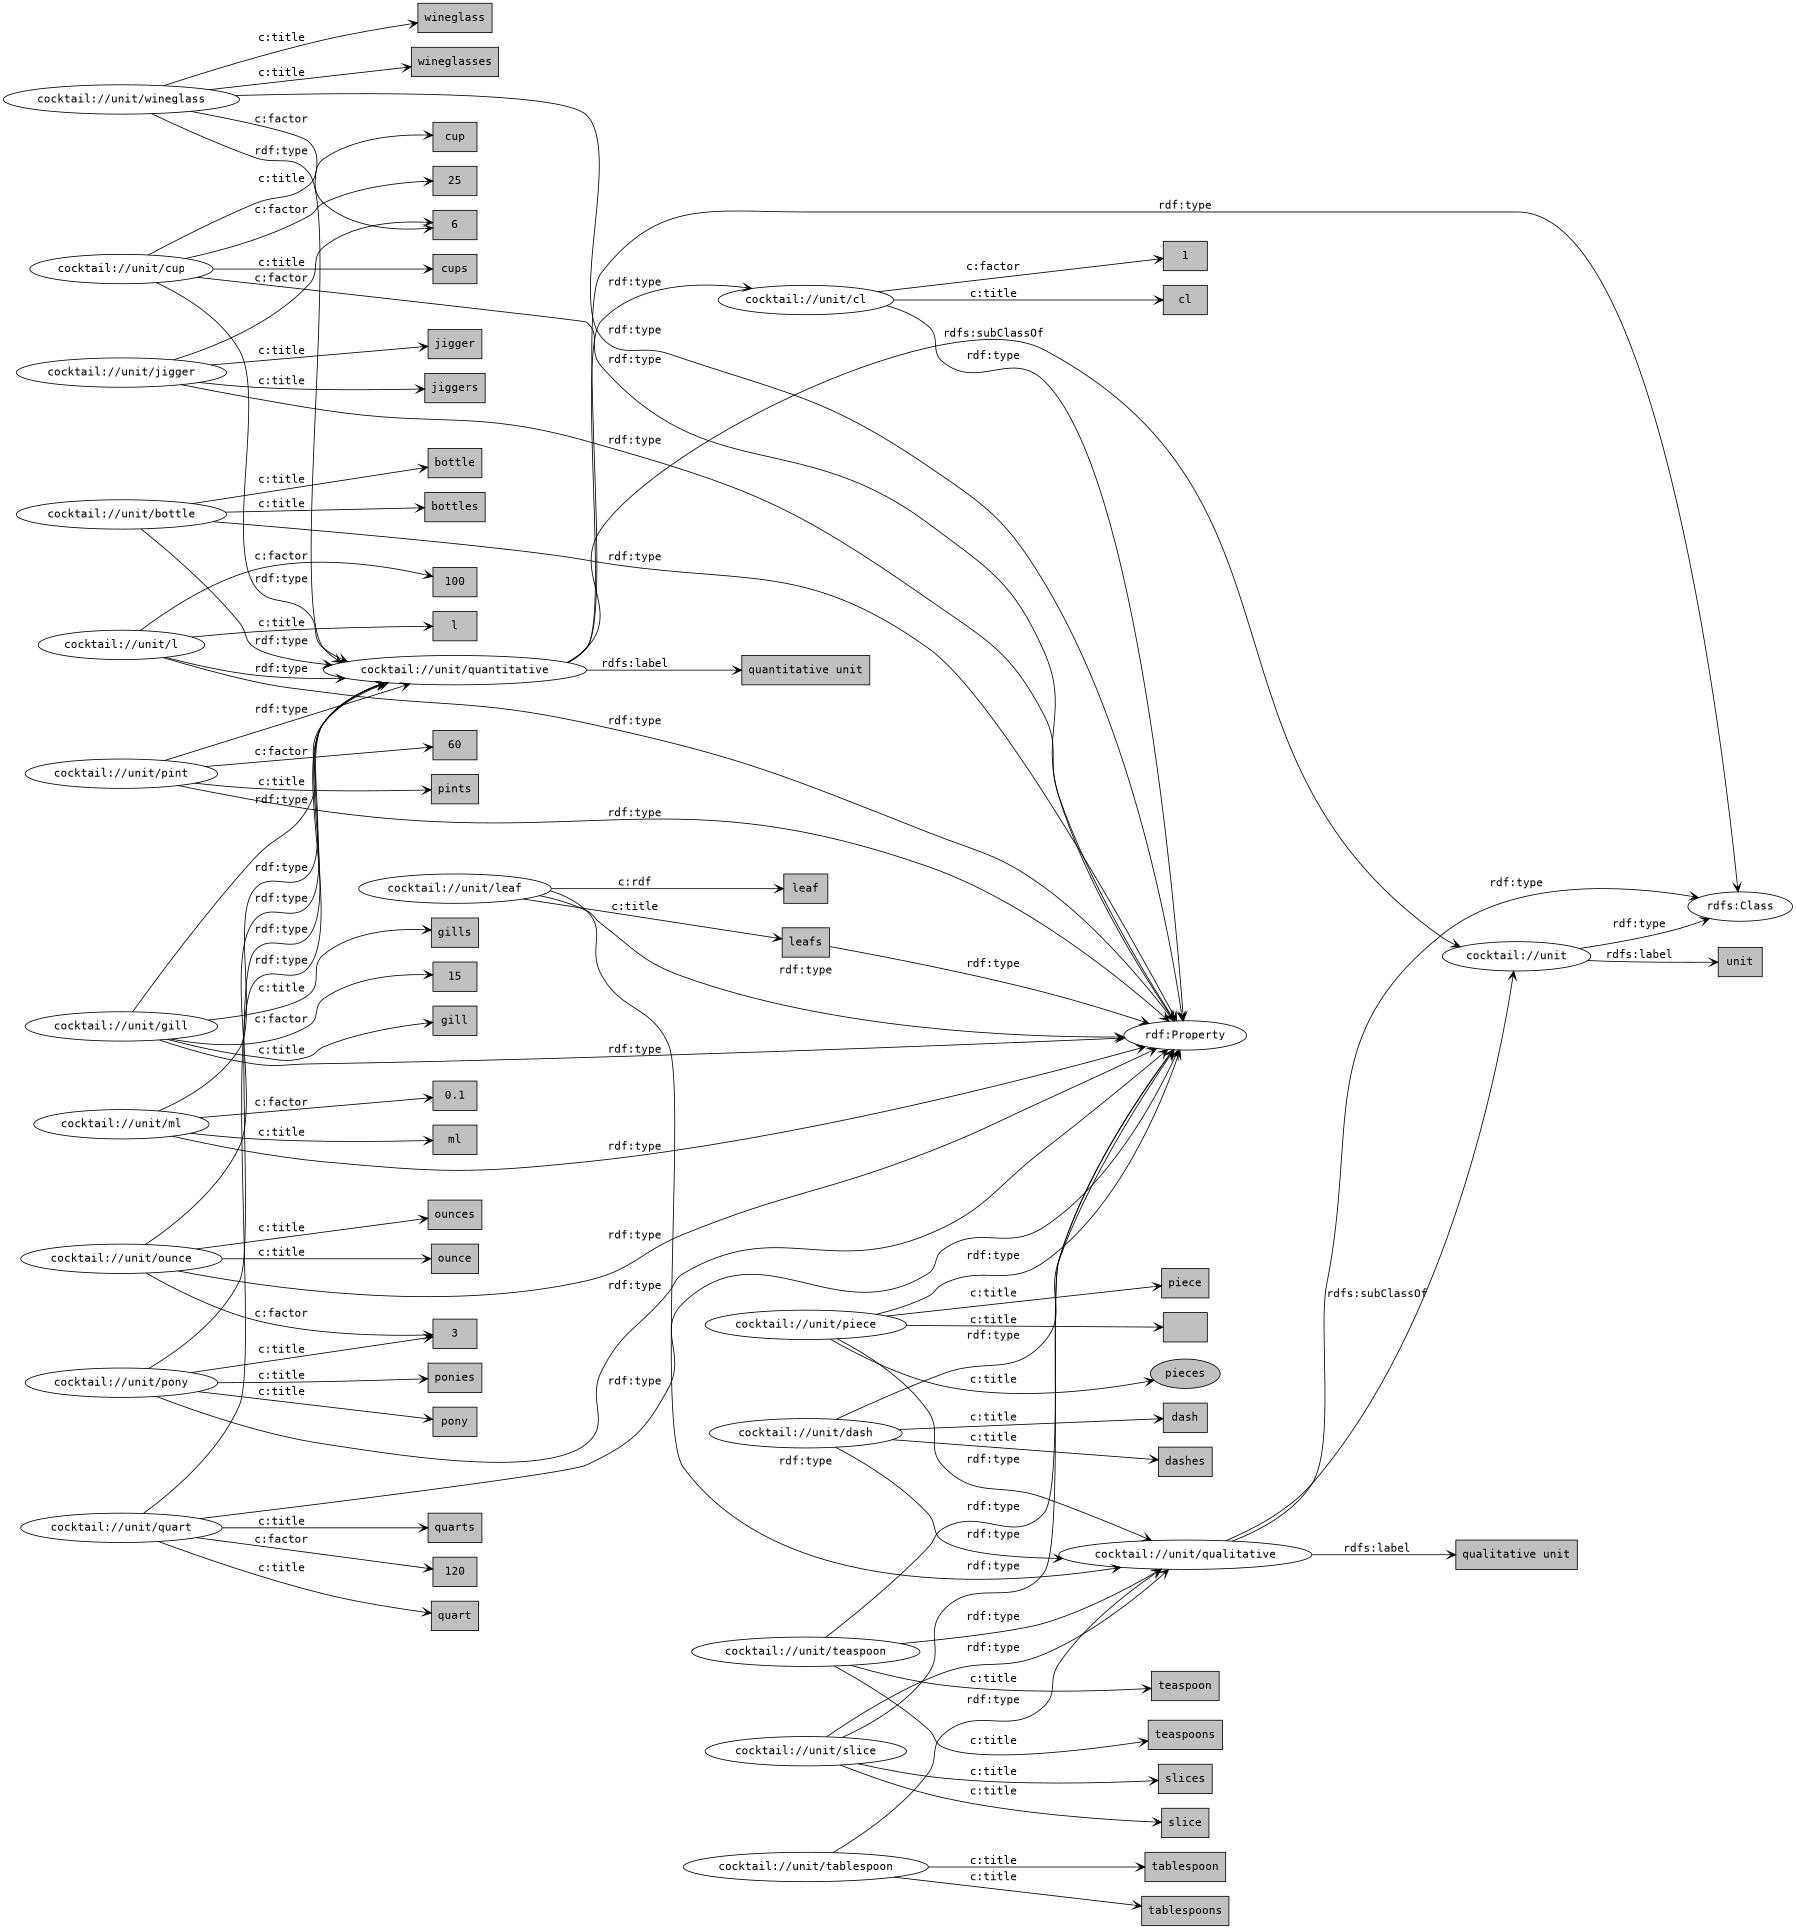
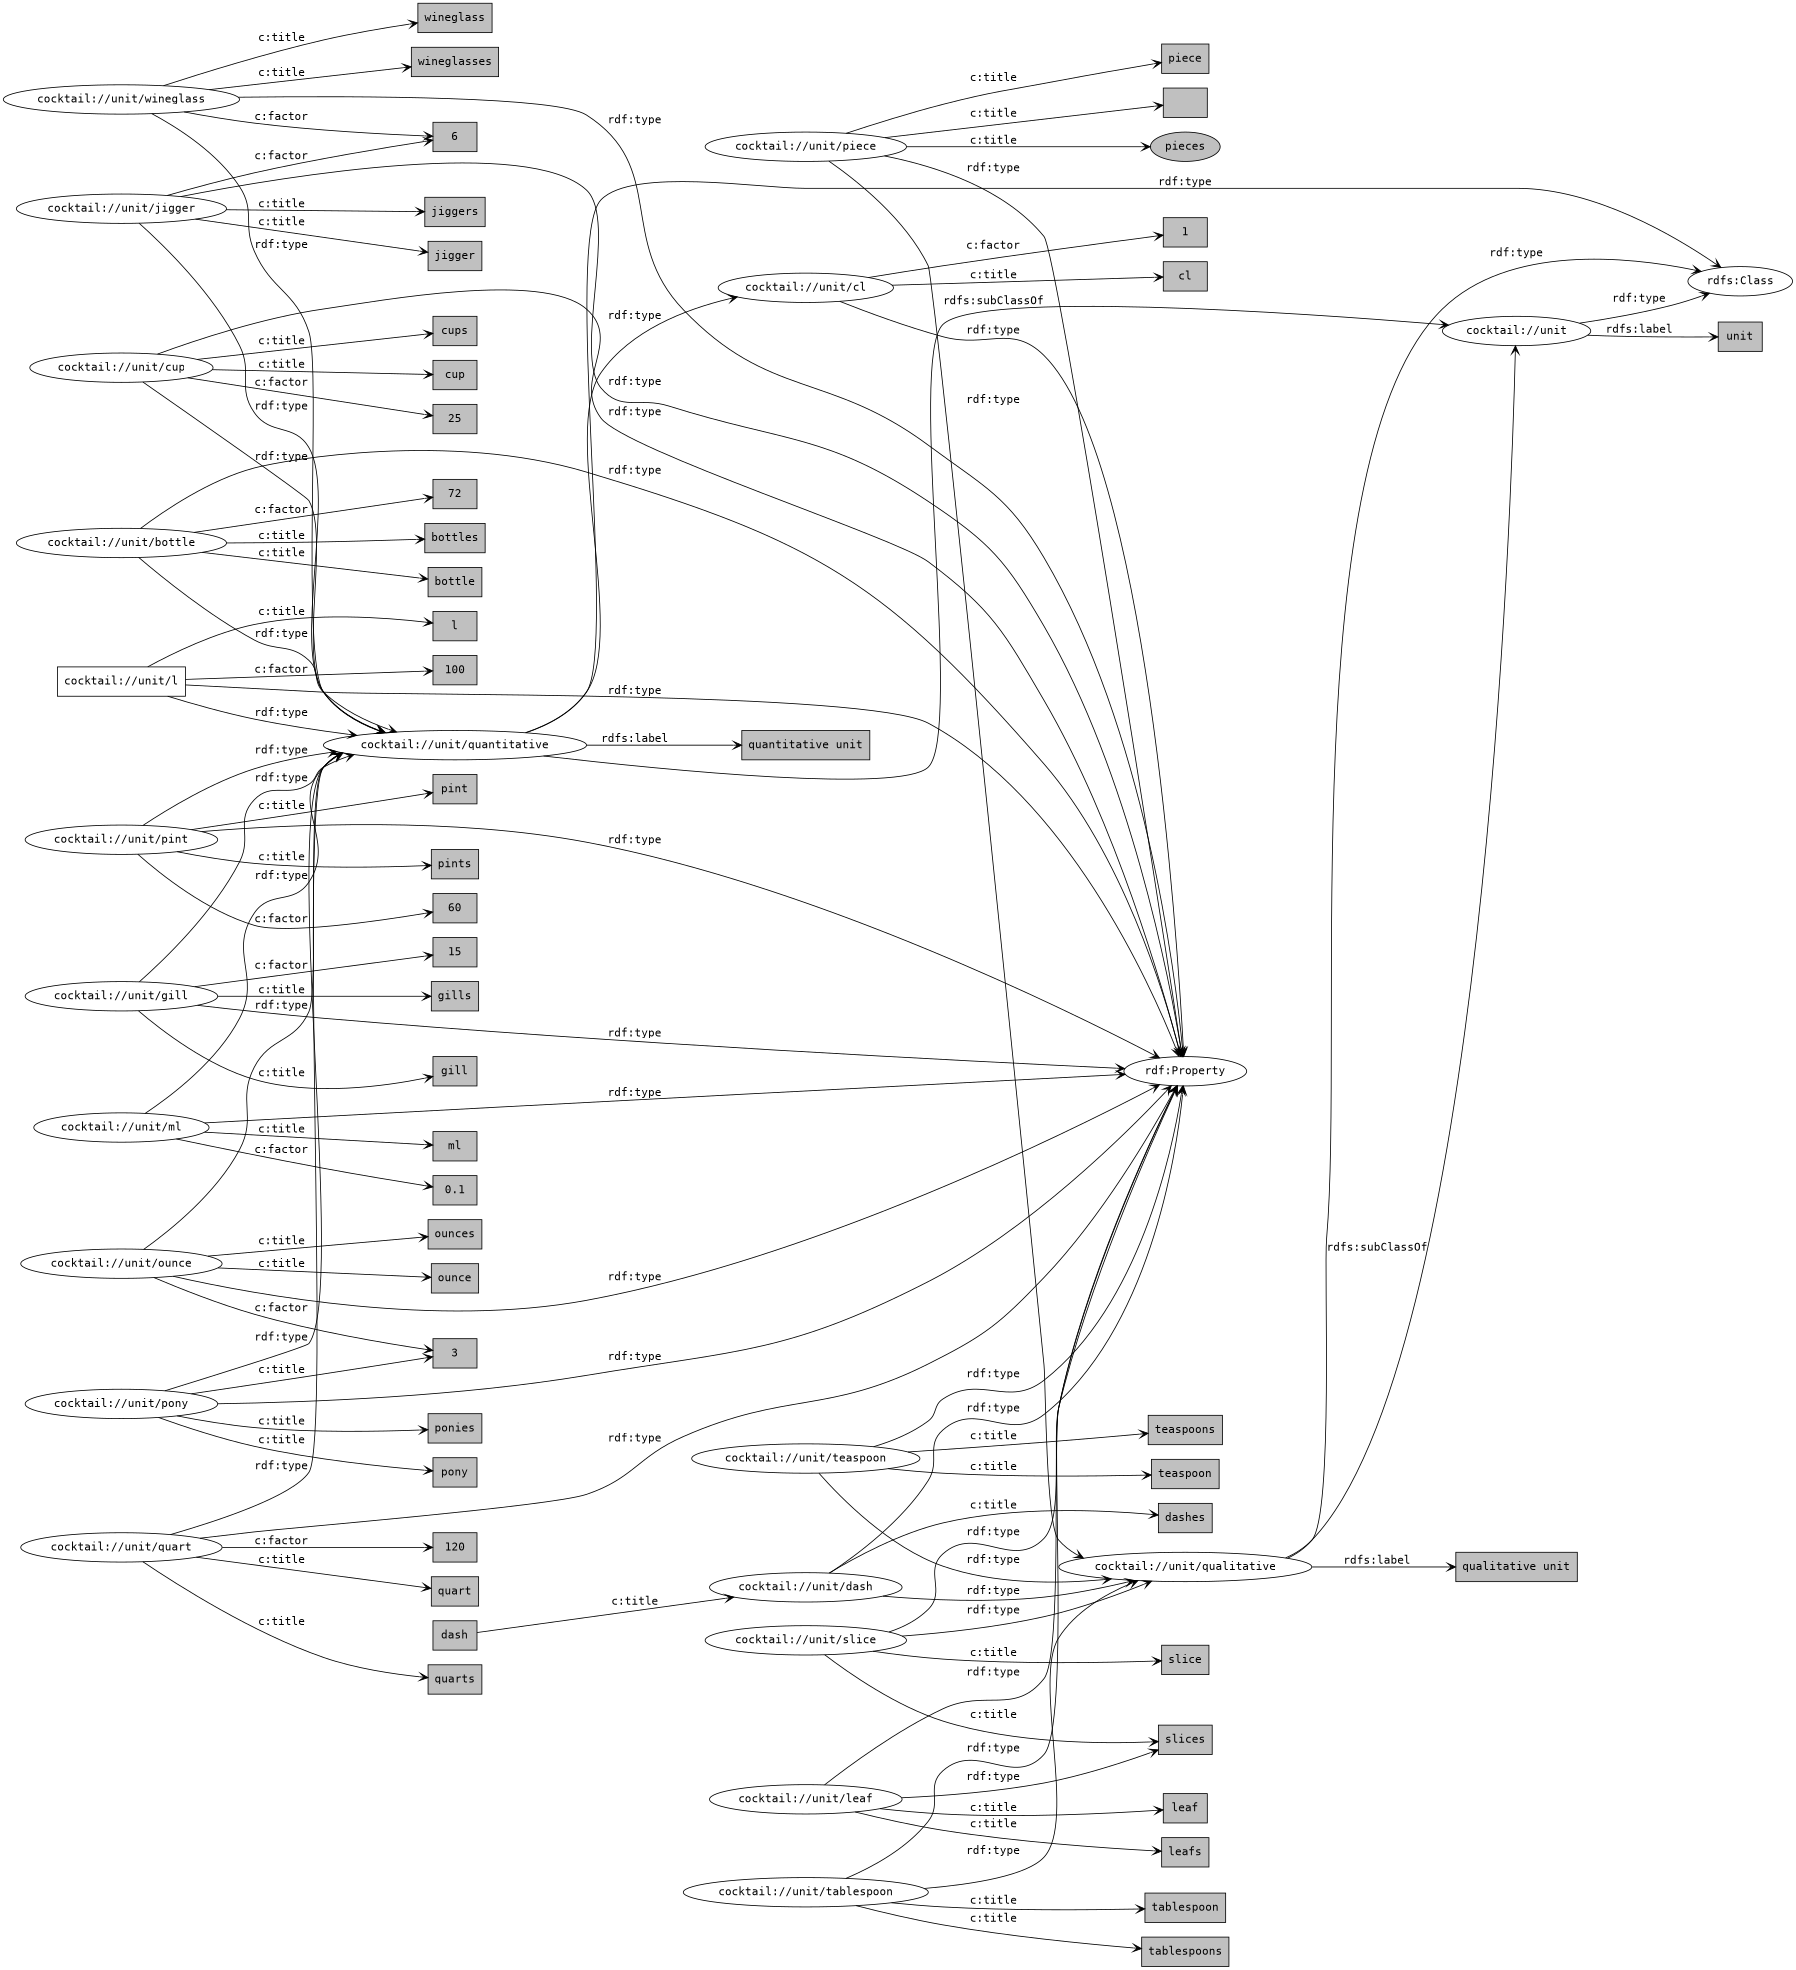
none -> (305, 443)
none -> (455, 494)
(121, 645) -> (121, 682)
none -> (455, 789)
(635, 883) -> (993, 1808)
(987, 978) -> (1056, 1688)
(673, 1411) -> (1028, 1786)
(1027, 1424) -> (601, 1615)
